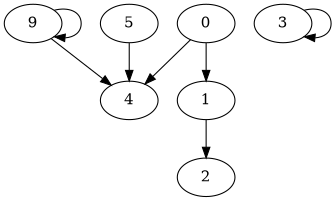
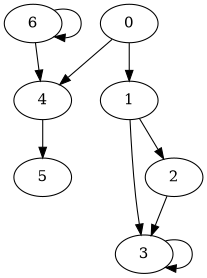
(33, 23) -> (33, 23)
(129, 57) -> (43, 134)
none -> (133, 172)
none -> (161, 211)
